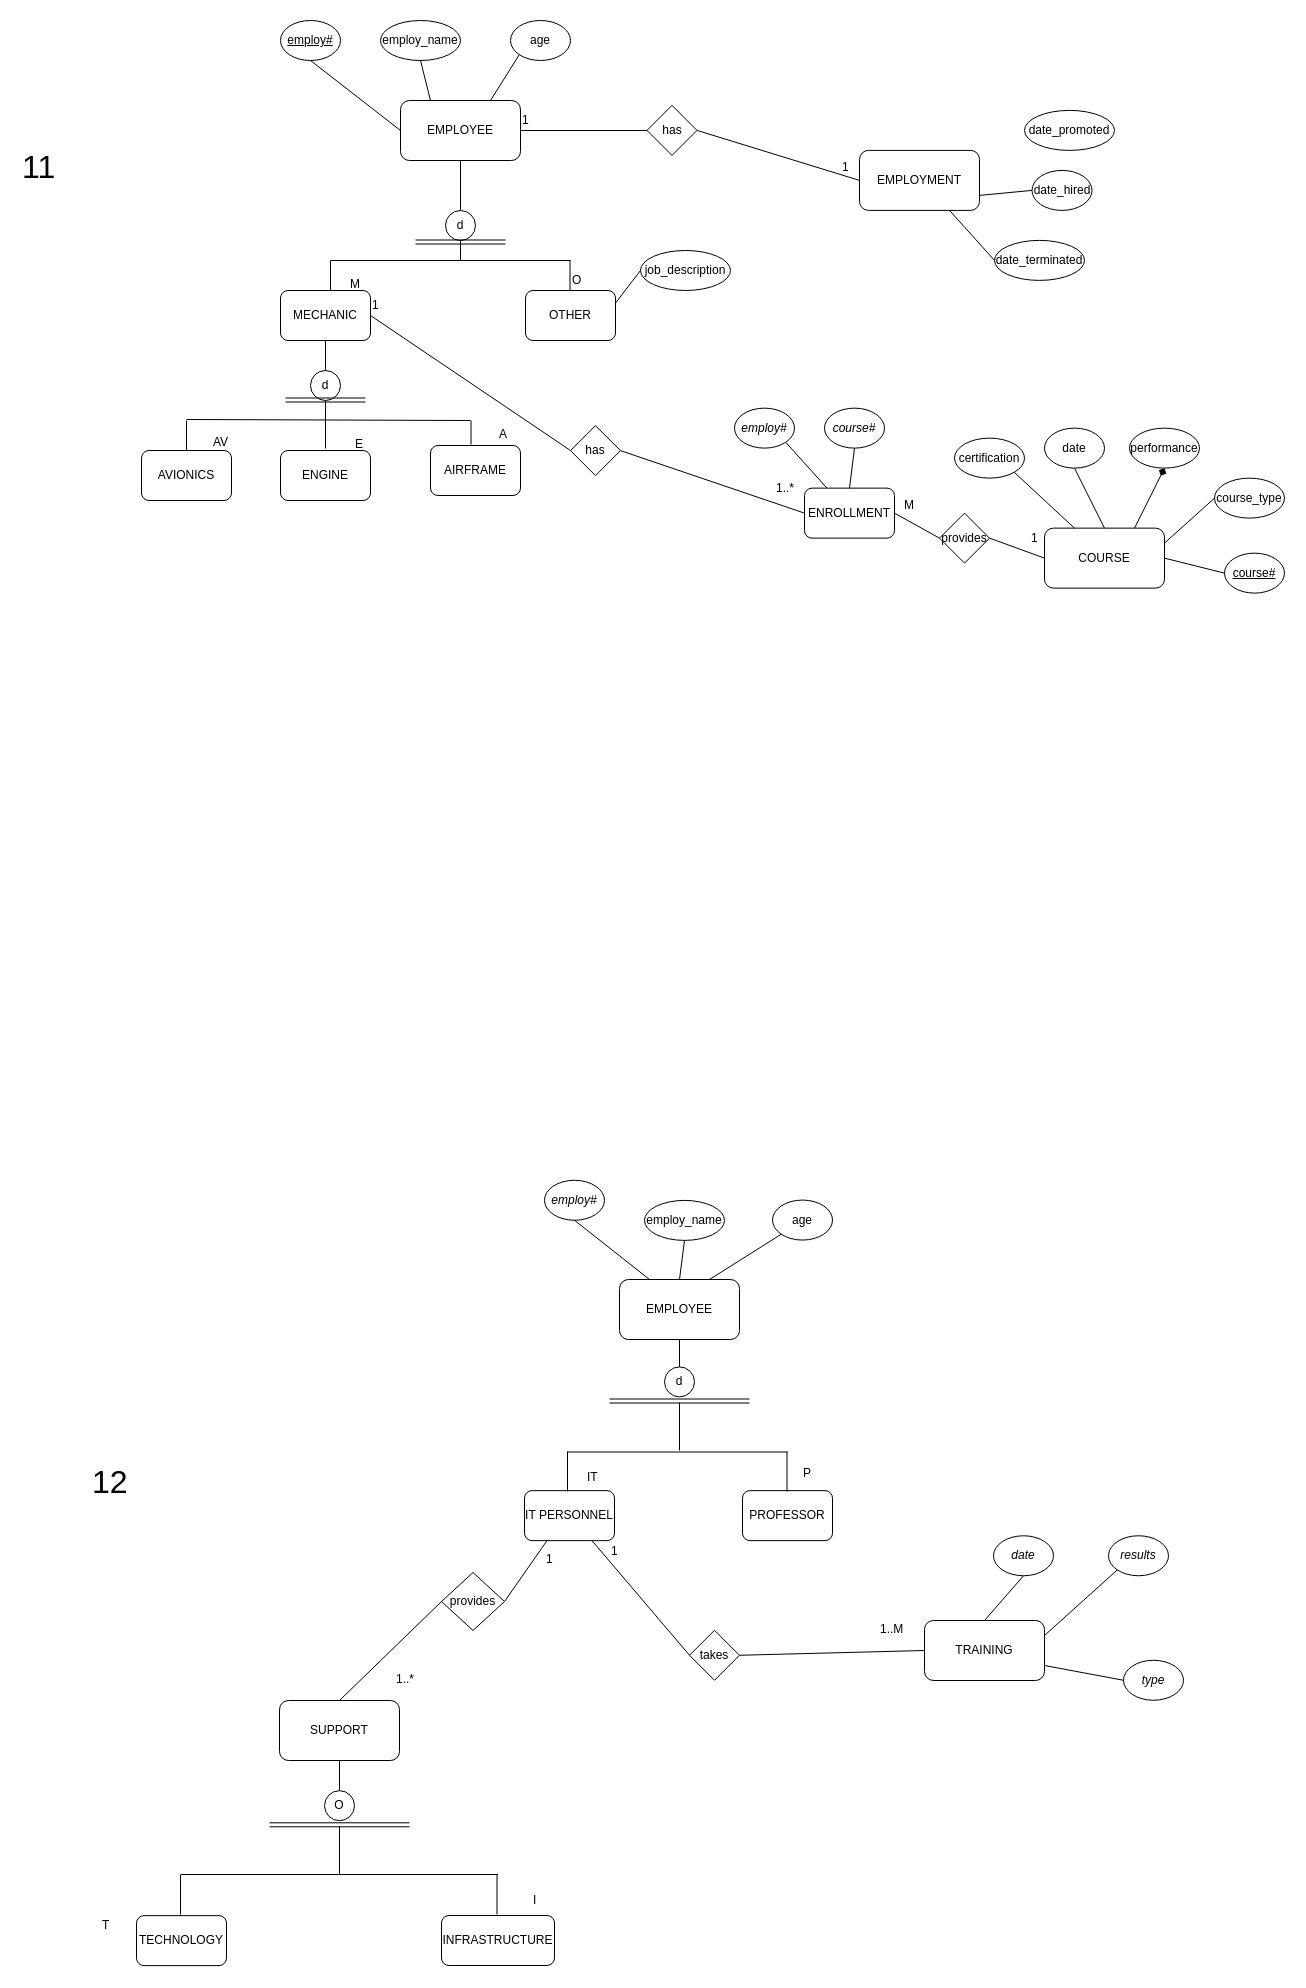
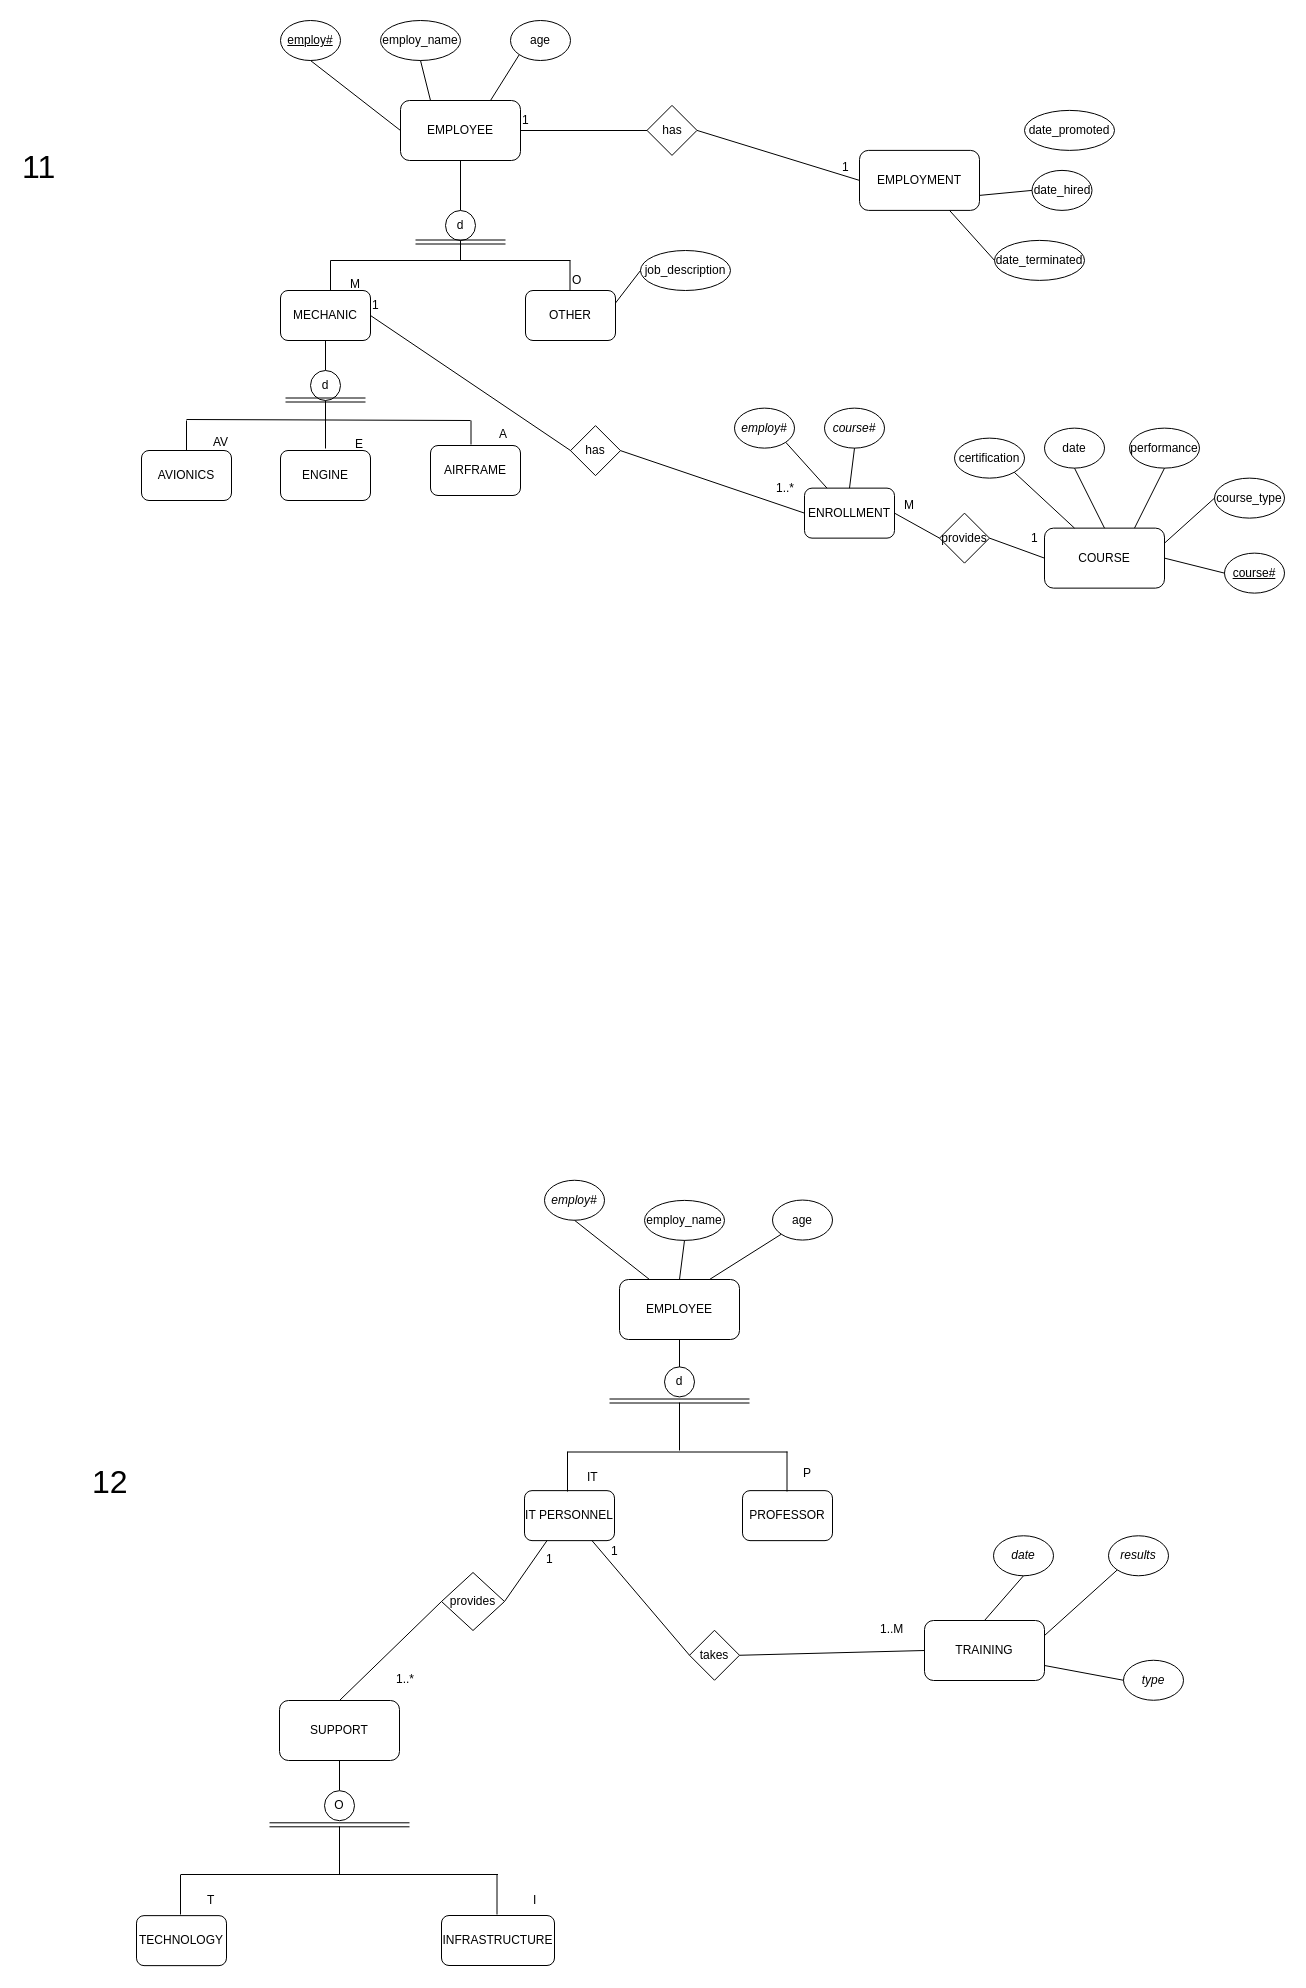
(1161, 476) -> (1162, 473)
(111, 1926) -> (216, 1901)
